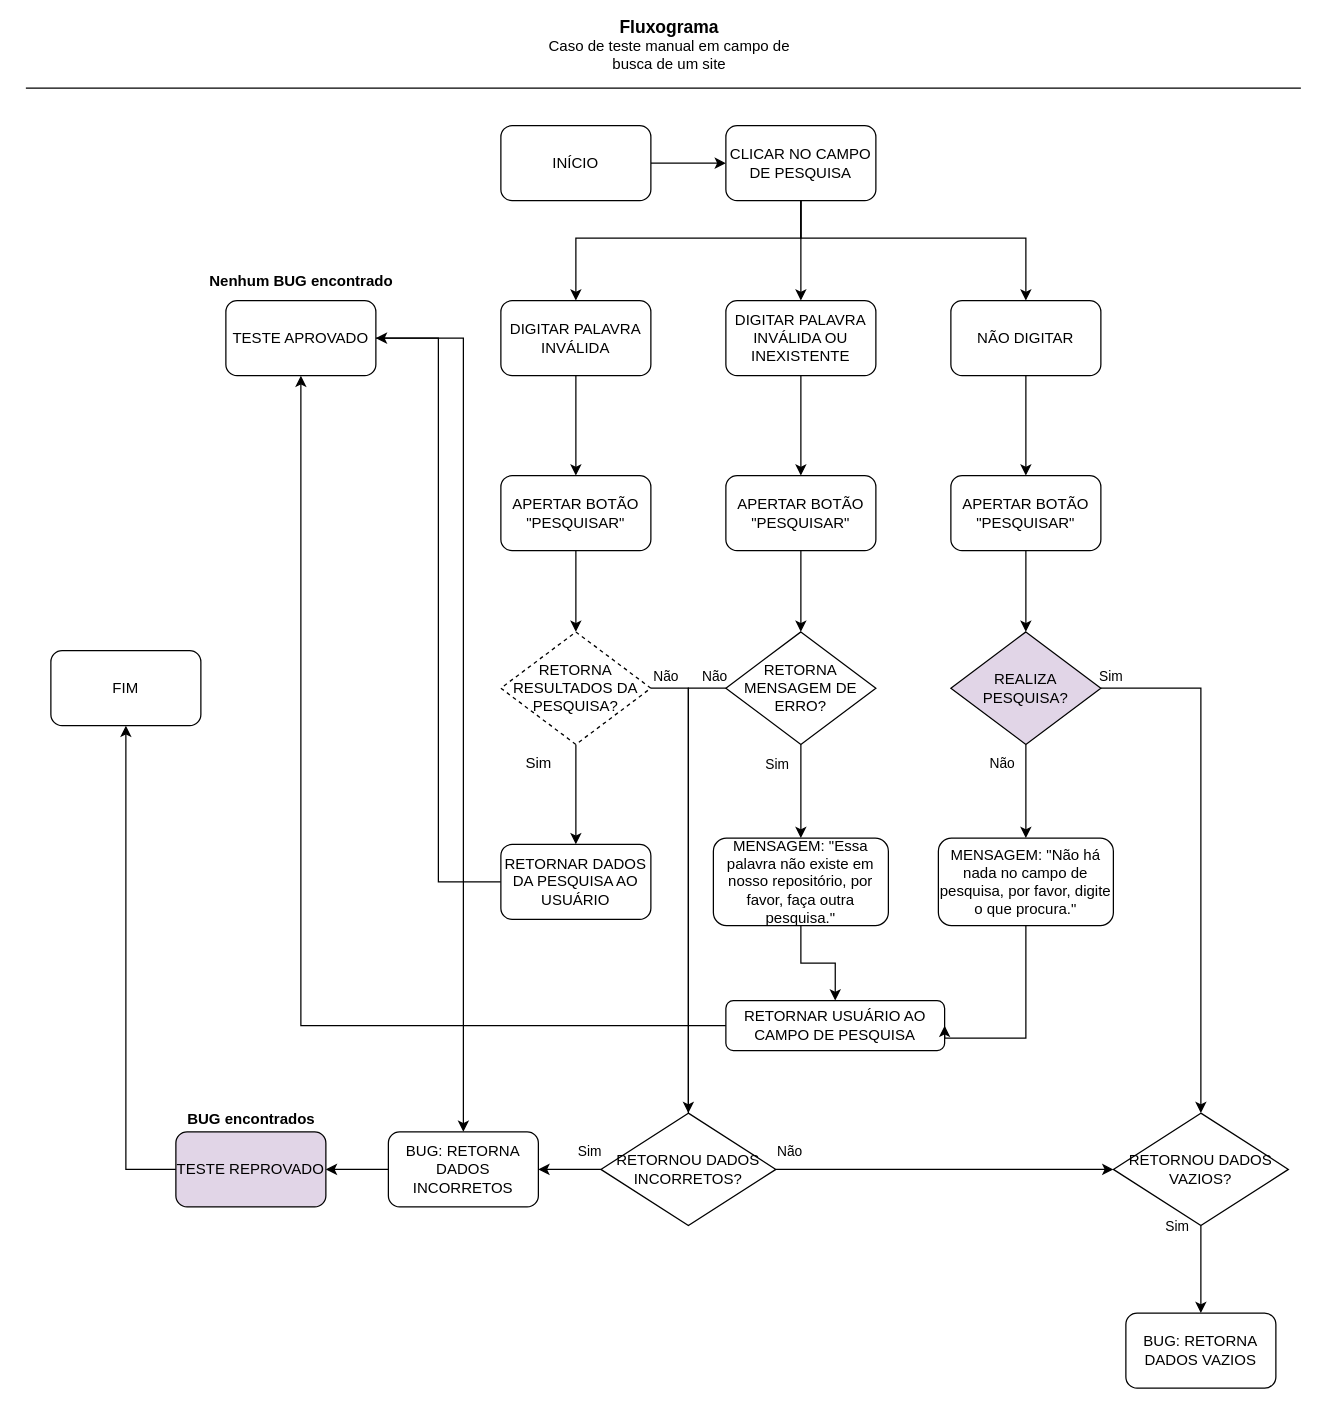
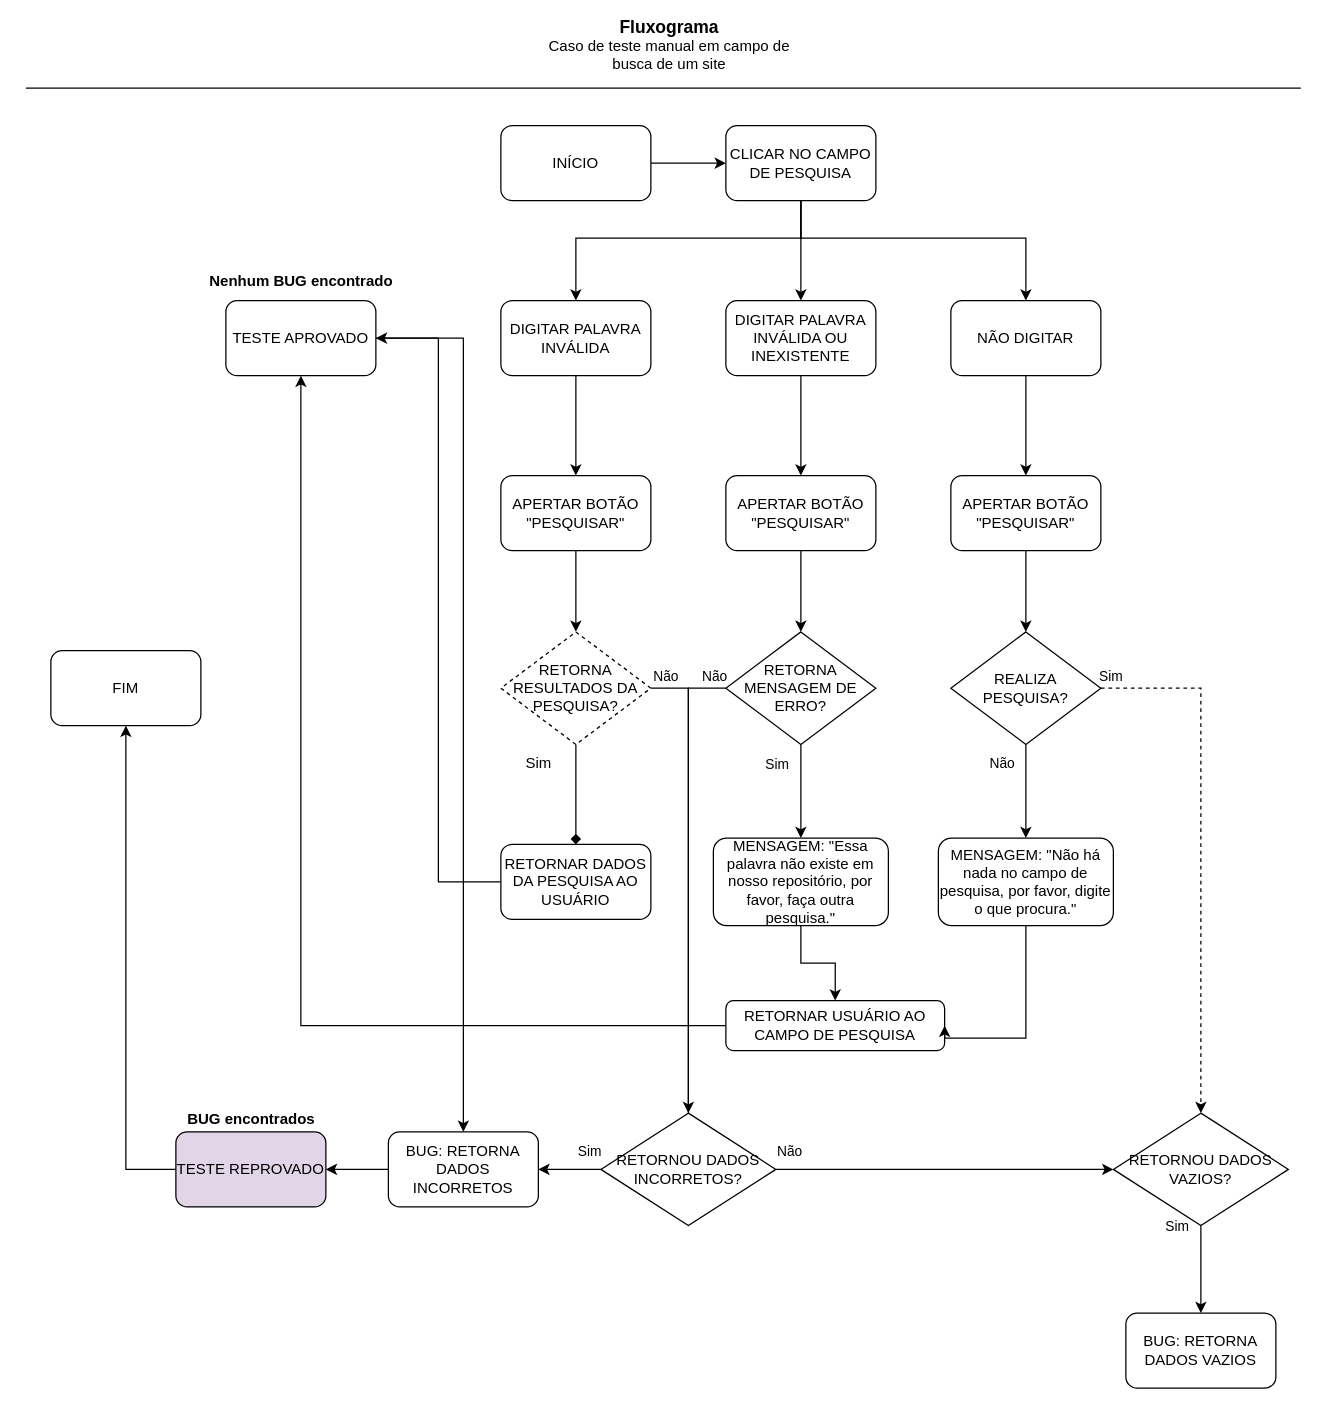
(1026, 688) -> (1026, 688)
(576, 834) -> (576, 833)
(1201, 847) -> (1201, 847)
